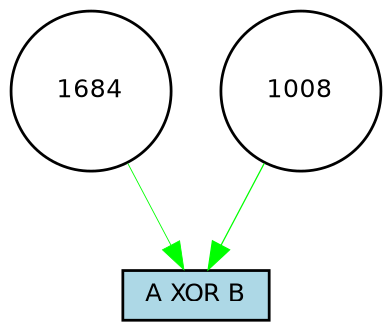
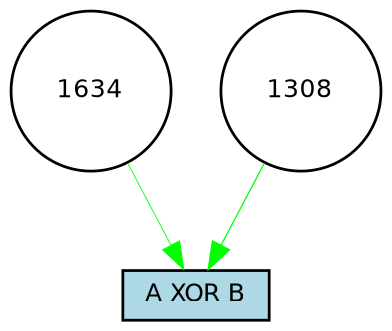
(91, 91) -> (91, 91)
(301, 91) -> (301, 91)
